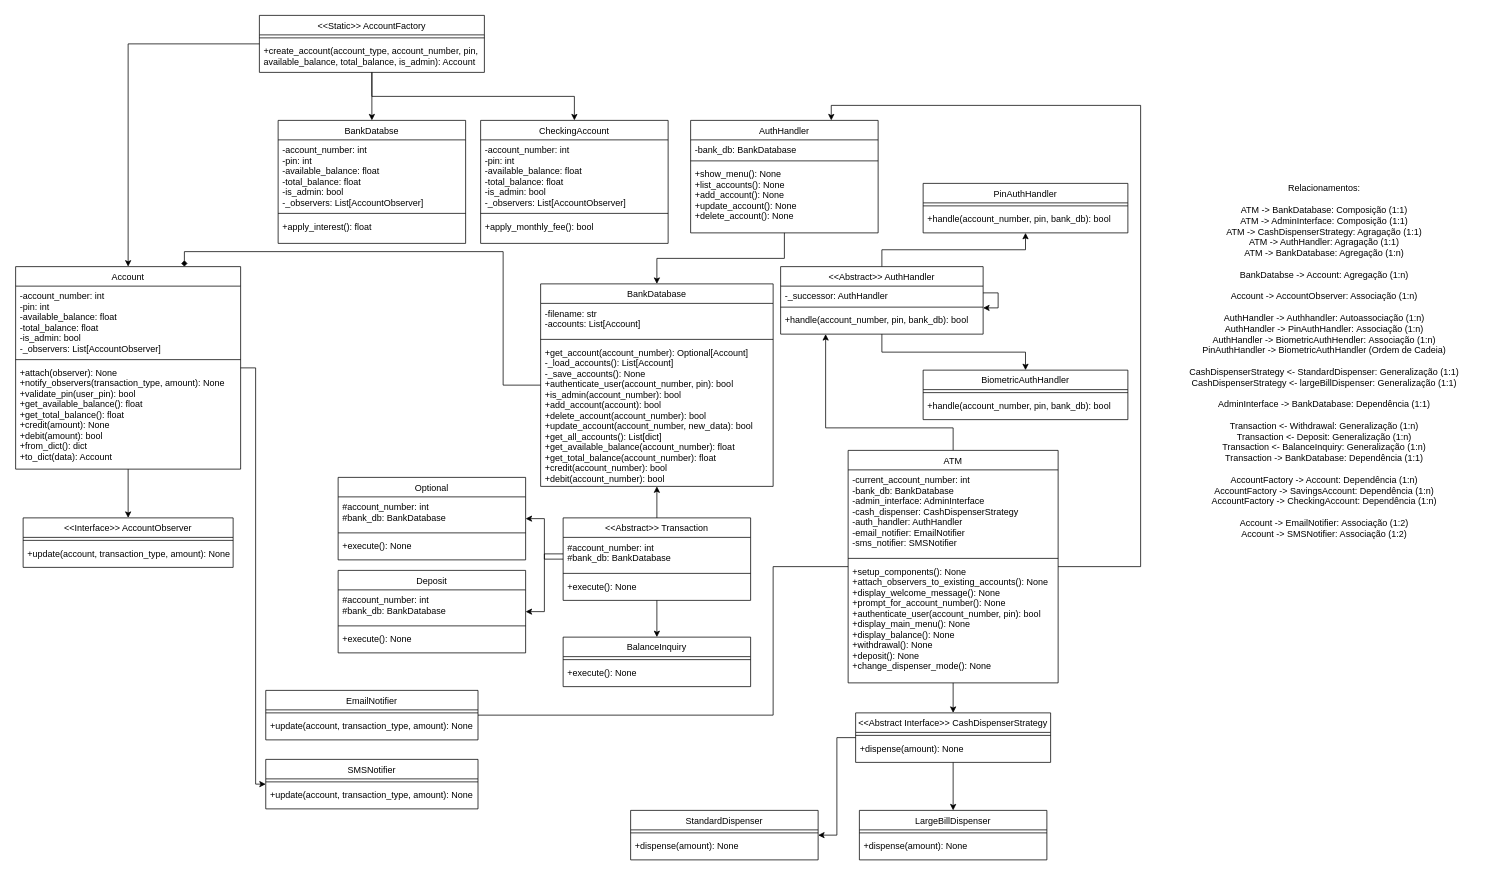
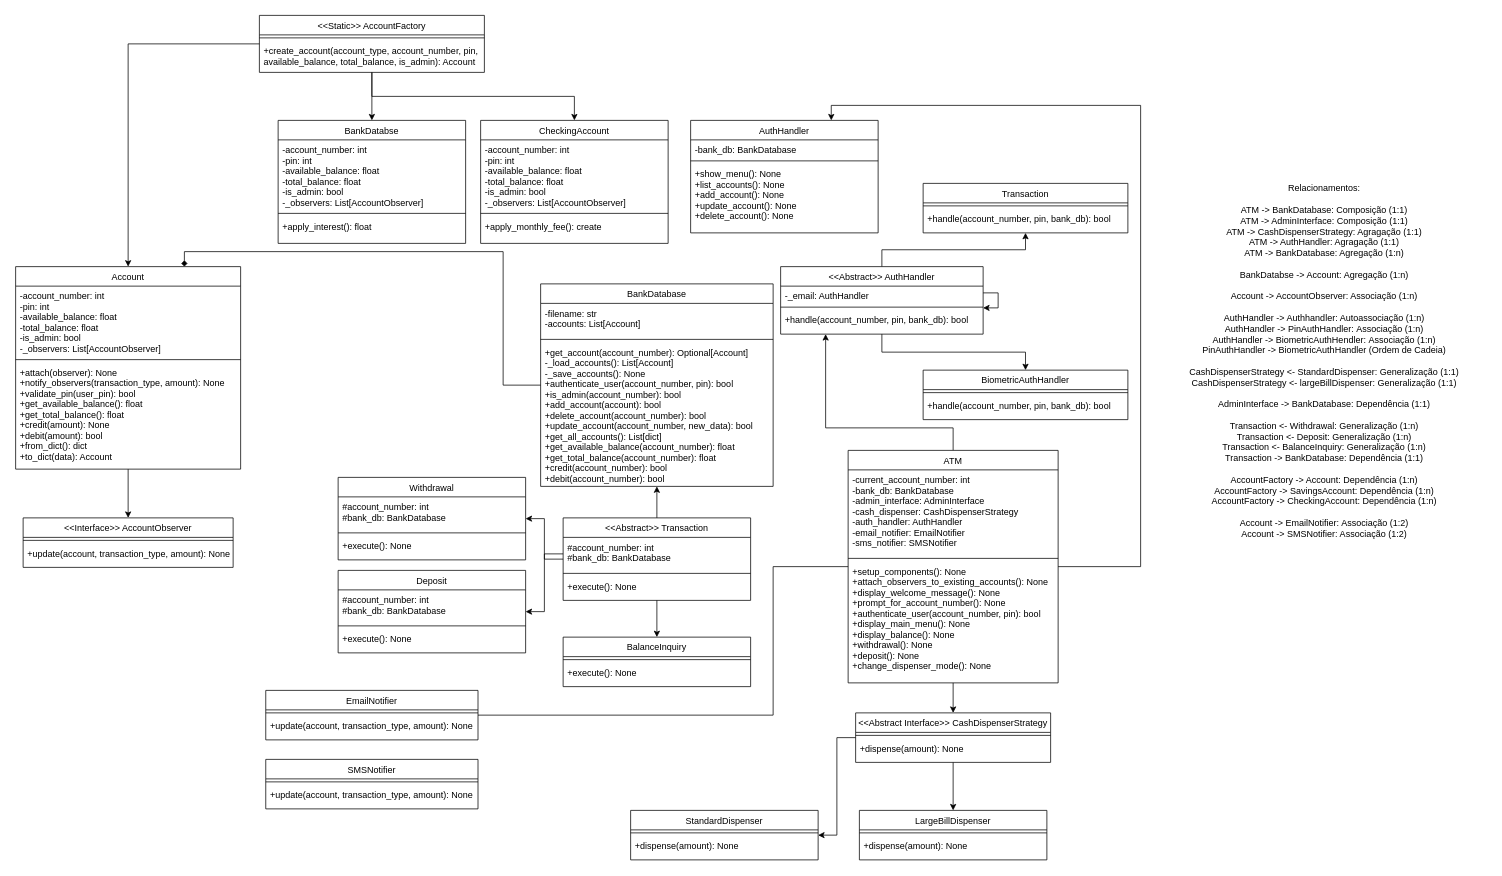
(1025, 194) -> (1025, 194)
(544, 227) -> (550, 227)
(732, 258) -> none
(841, 296) -> (829, 296)
(431, 488) -> (431, 488)
(255, 577) -> none
